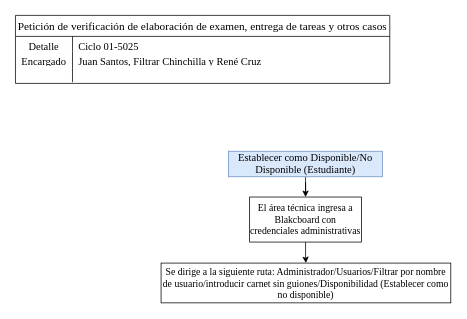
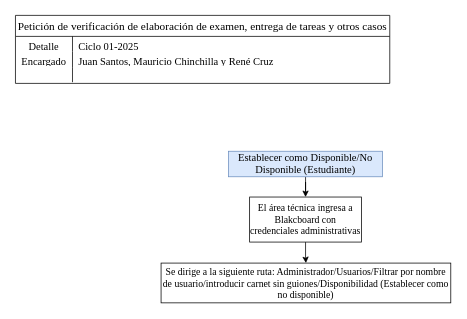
(117, 44) -> (117, 44)
(203, 60) -> (206, 60)
